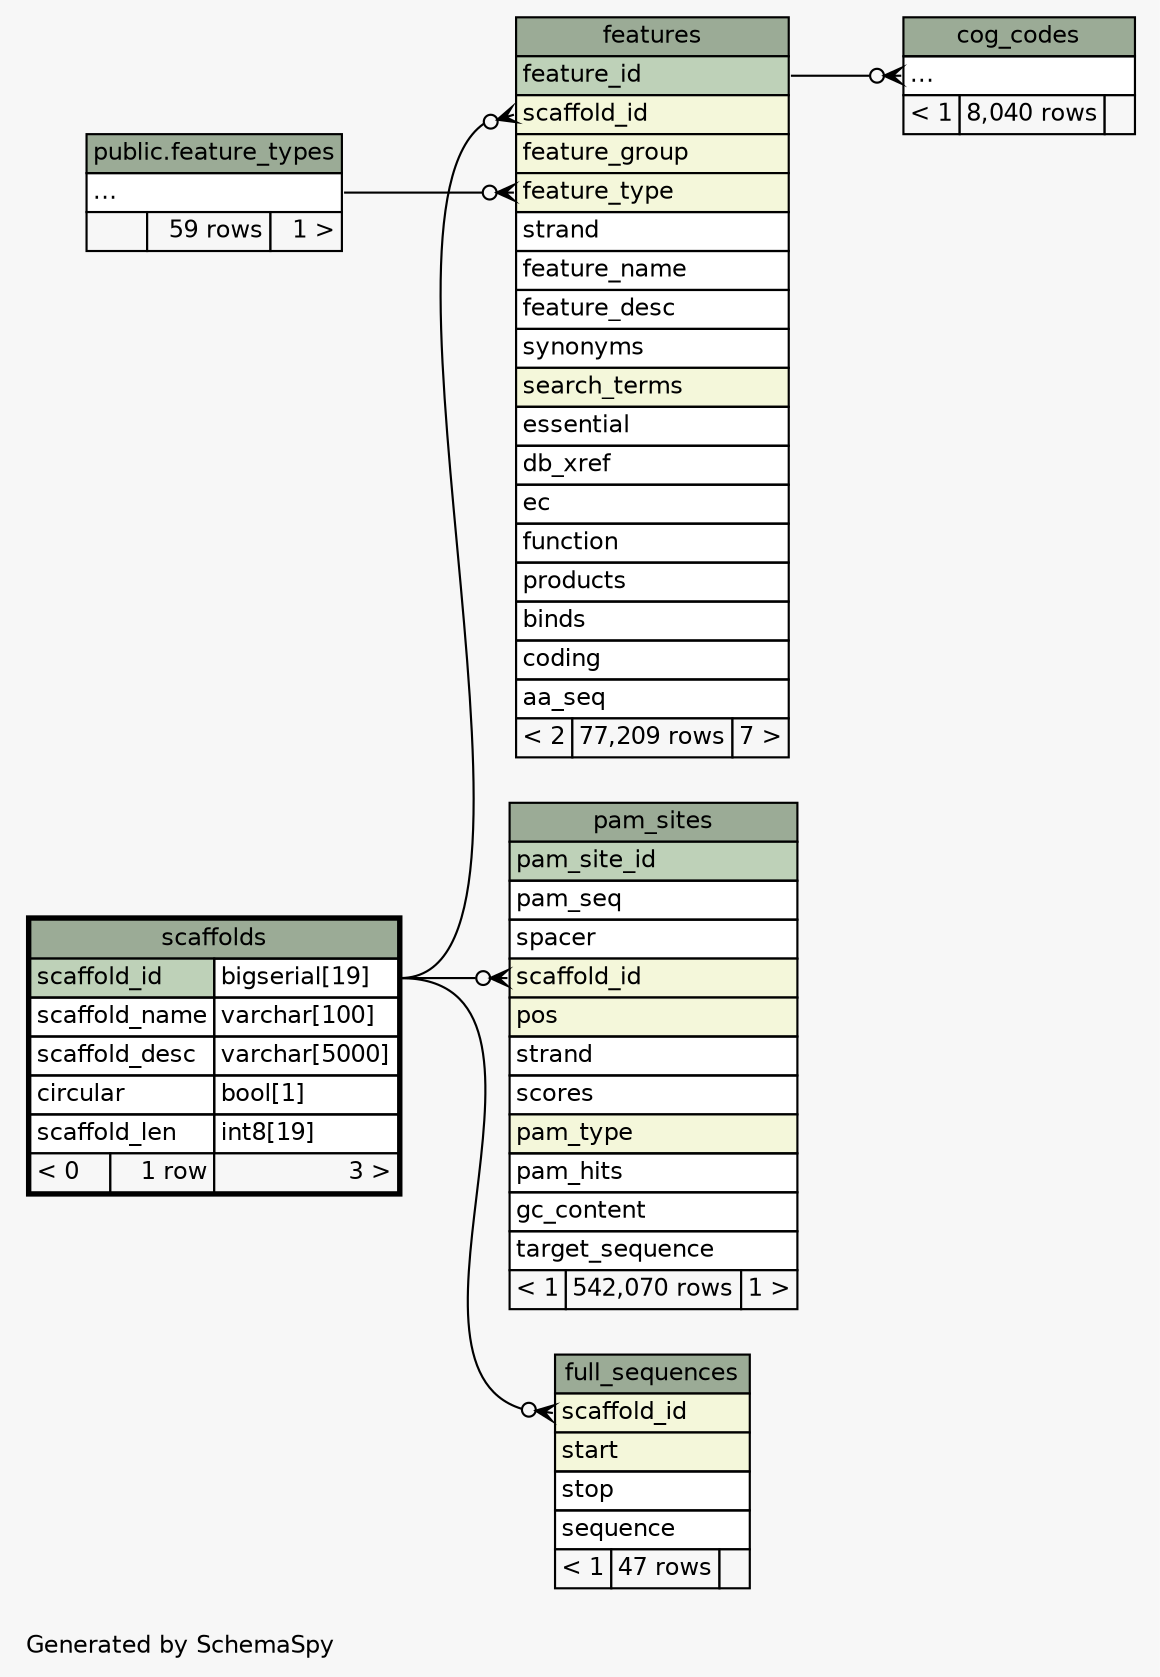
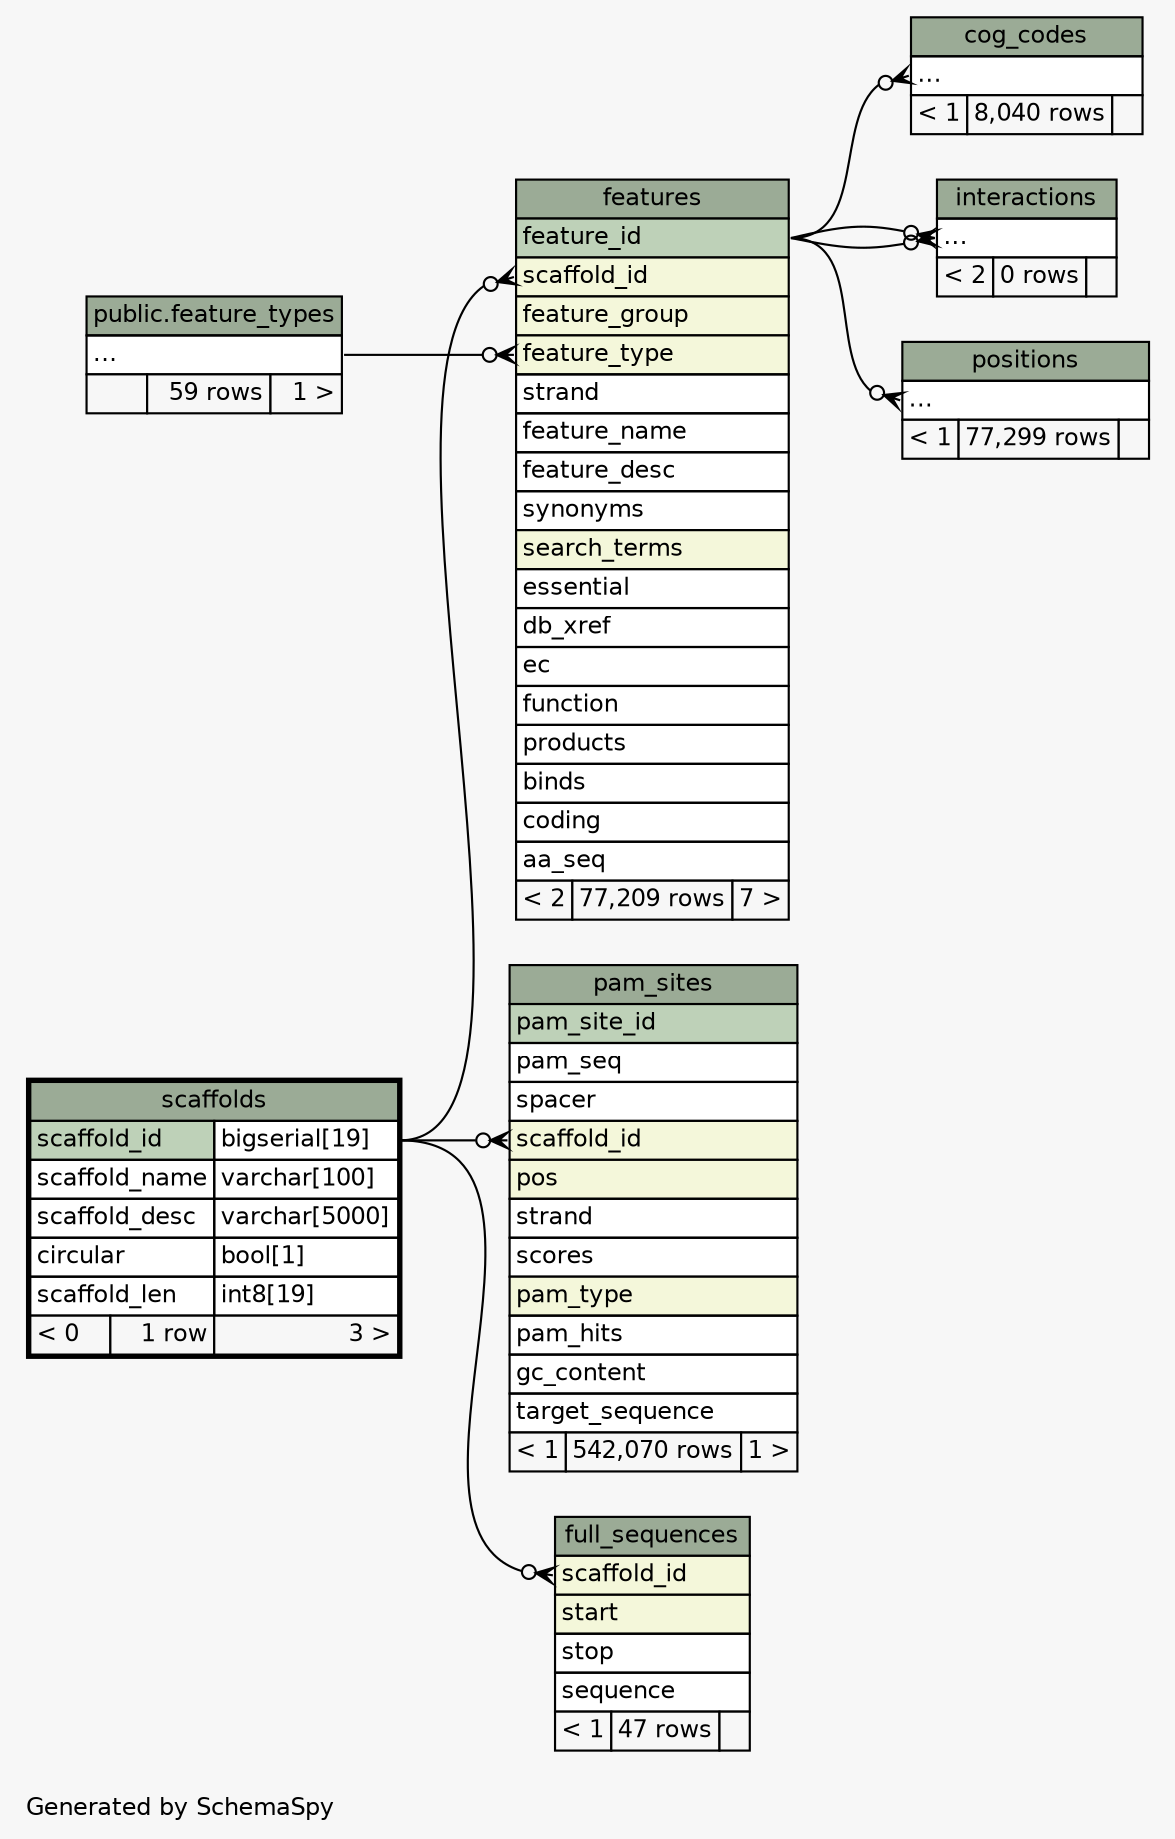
none -> (1026, 238)
none -> (1026, 400)
